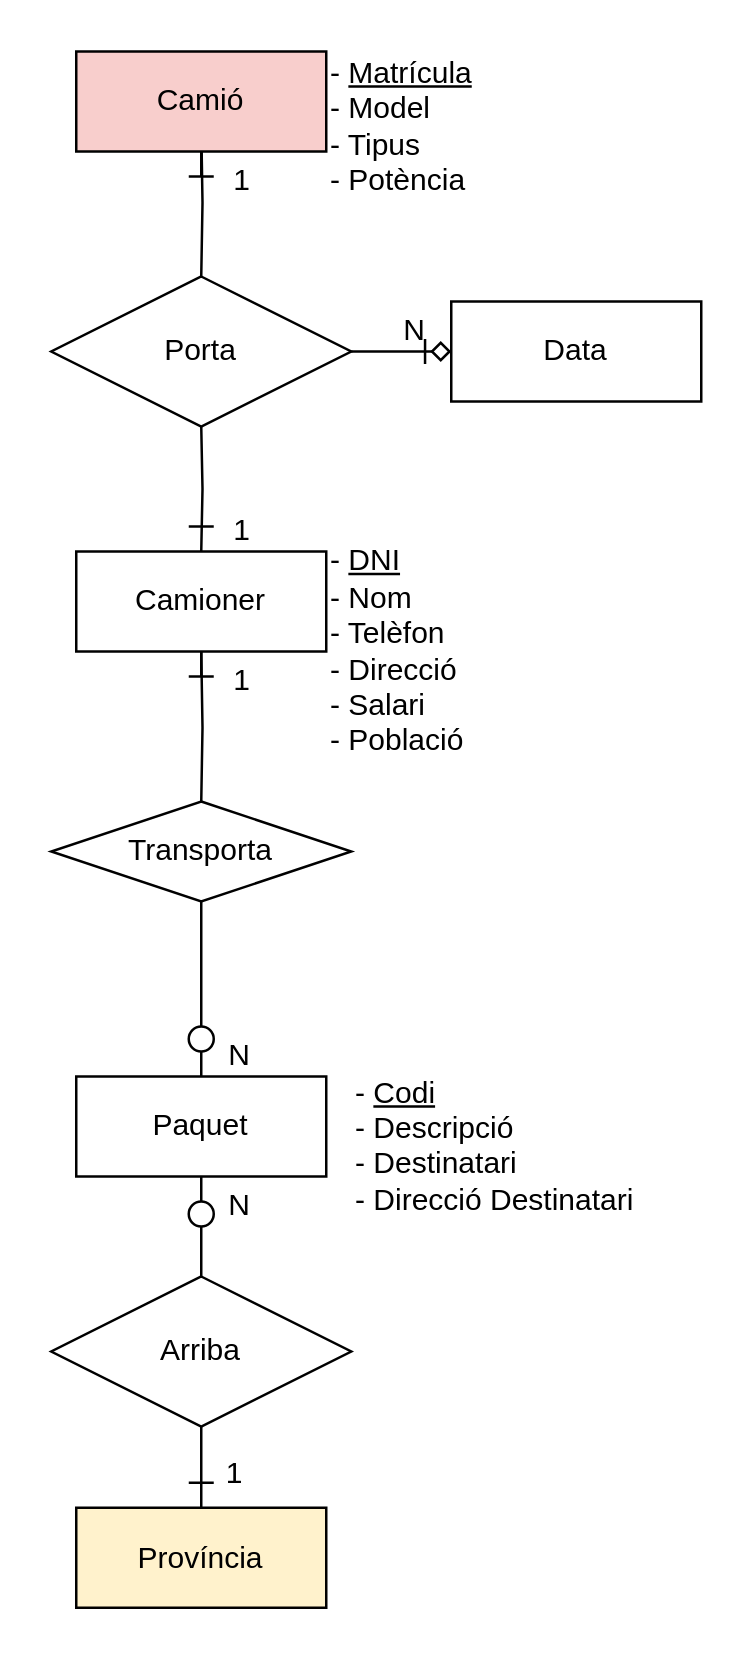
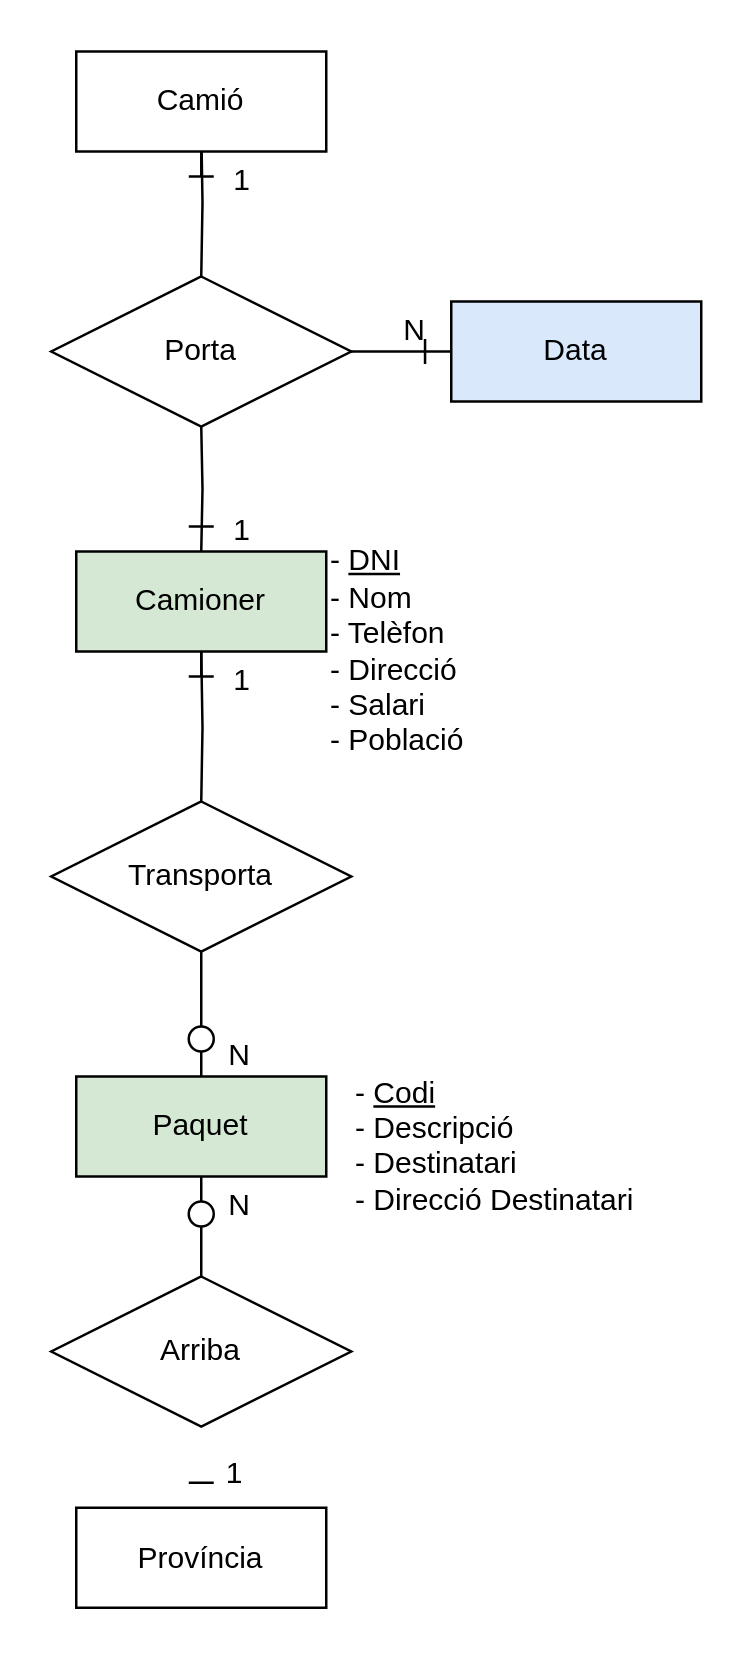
(201, 101) -> (201, 101)
(501, 126) -> none
(431, 351) -> (440, 351)
(576, 351) -> (576, 351)
(201, 601) -> (201, 601)
(201, 851) -> (201, 876)
(201, 1126) -> (201, 1126)
(201, 1452) -> none
(201, 1558) -> (201, 1558)
